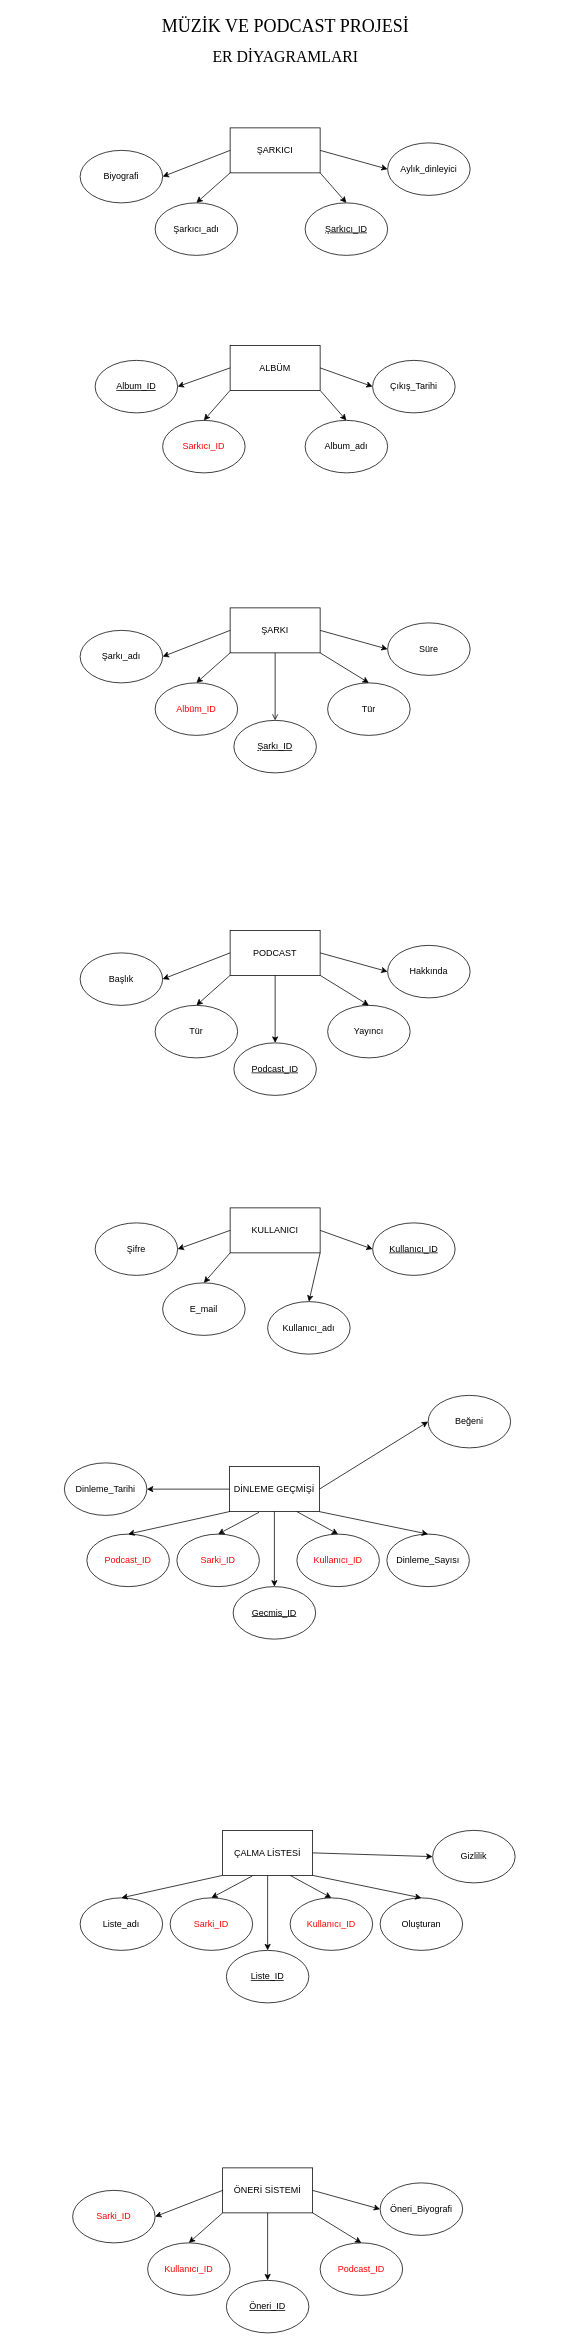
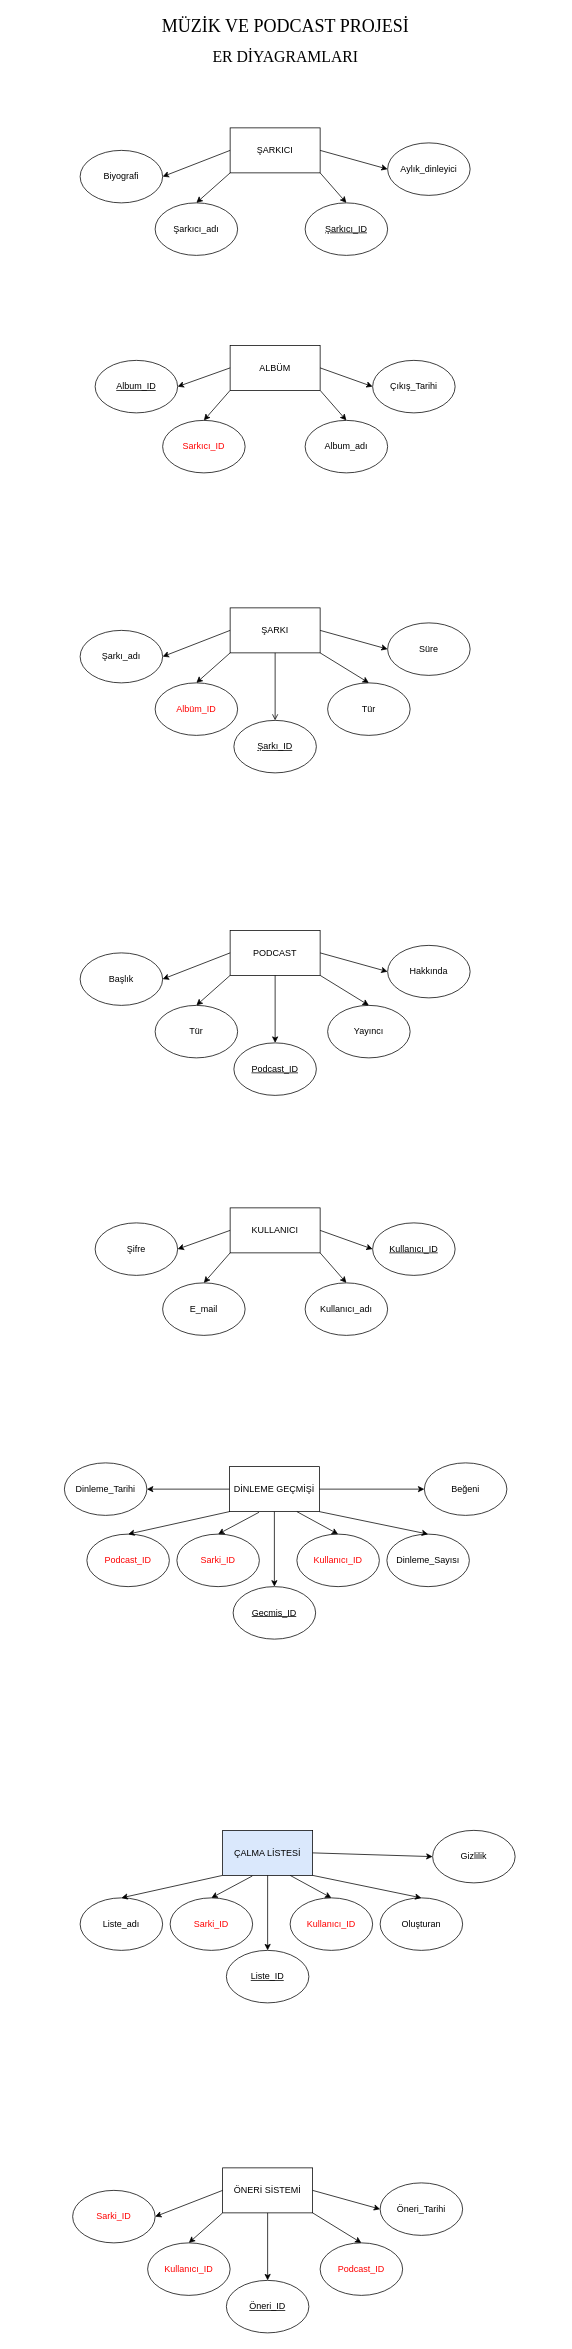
(309, 1328) -> (346, 1309)
(469, 1422) -> (465, 1489)
(267, 1853) -> (267, 1853)
(421, 2209) -> (421, 2209)
